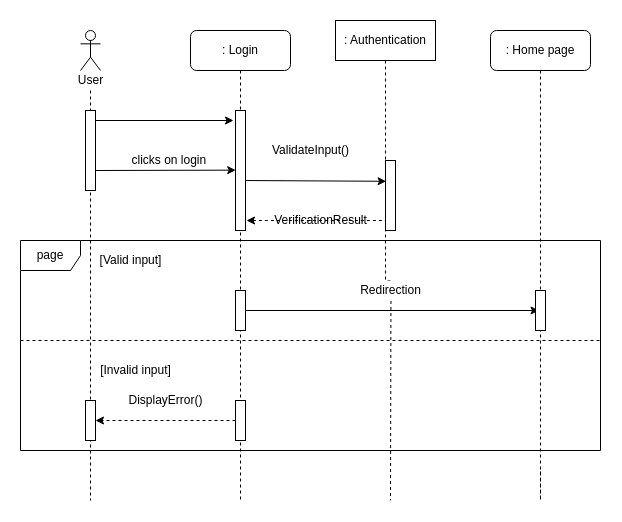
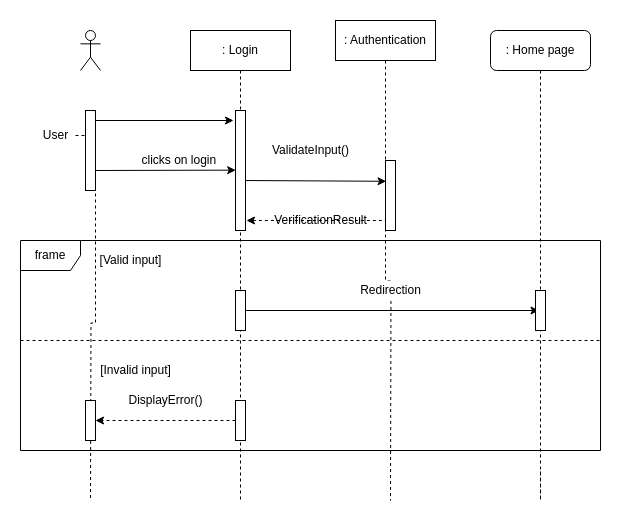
(241, 51) -> (241, 51)
(91, 81) -> (56, 136)
(171, 161) -> (181, 161)
(51, 256) -> (51, 256)
